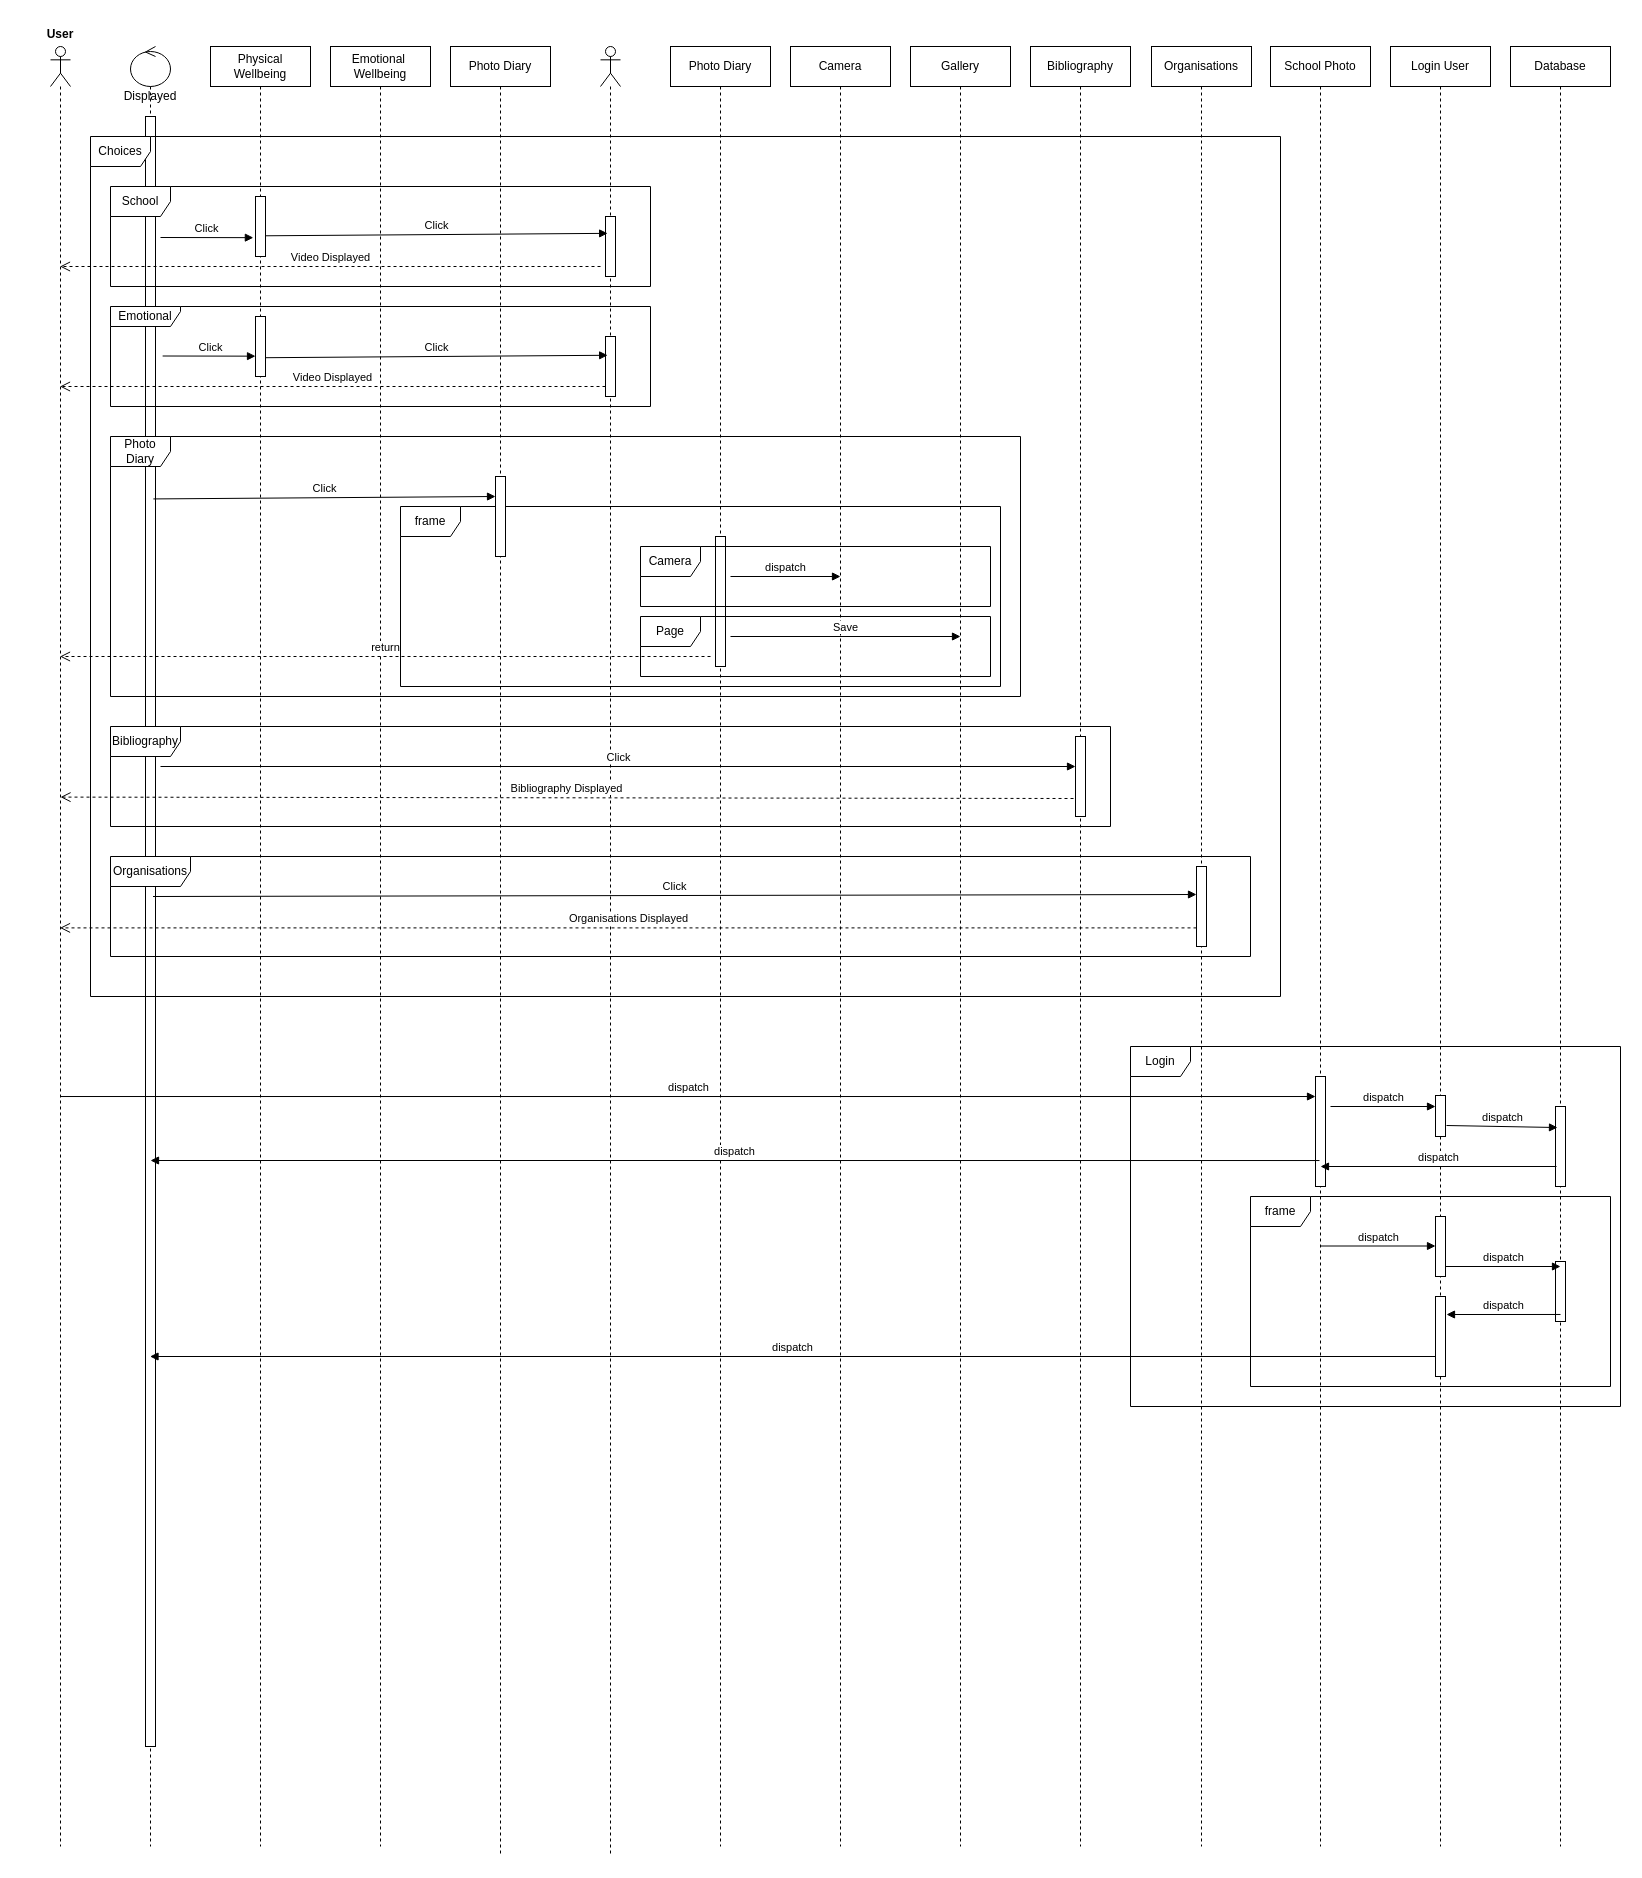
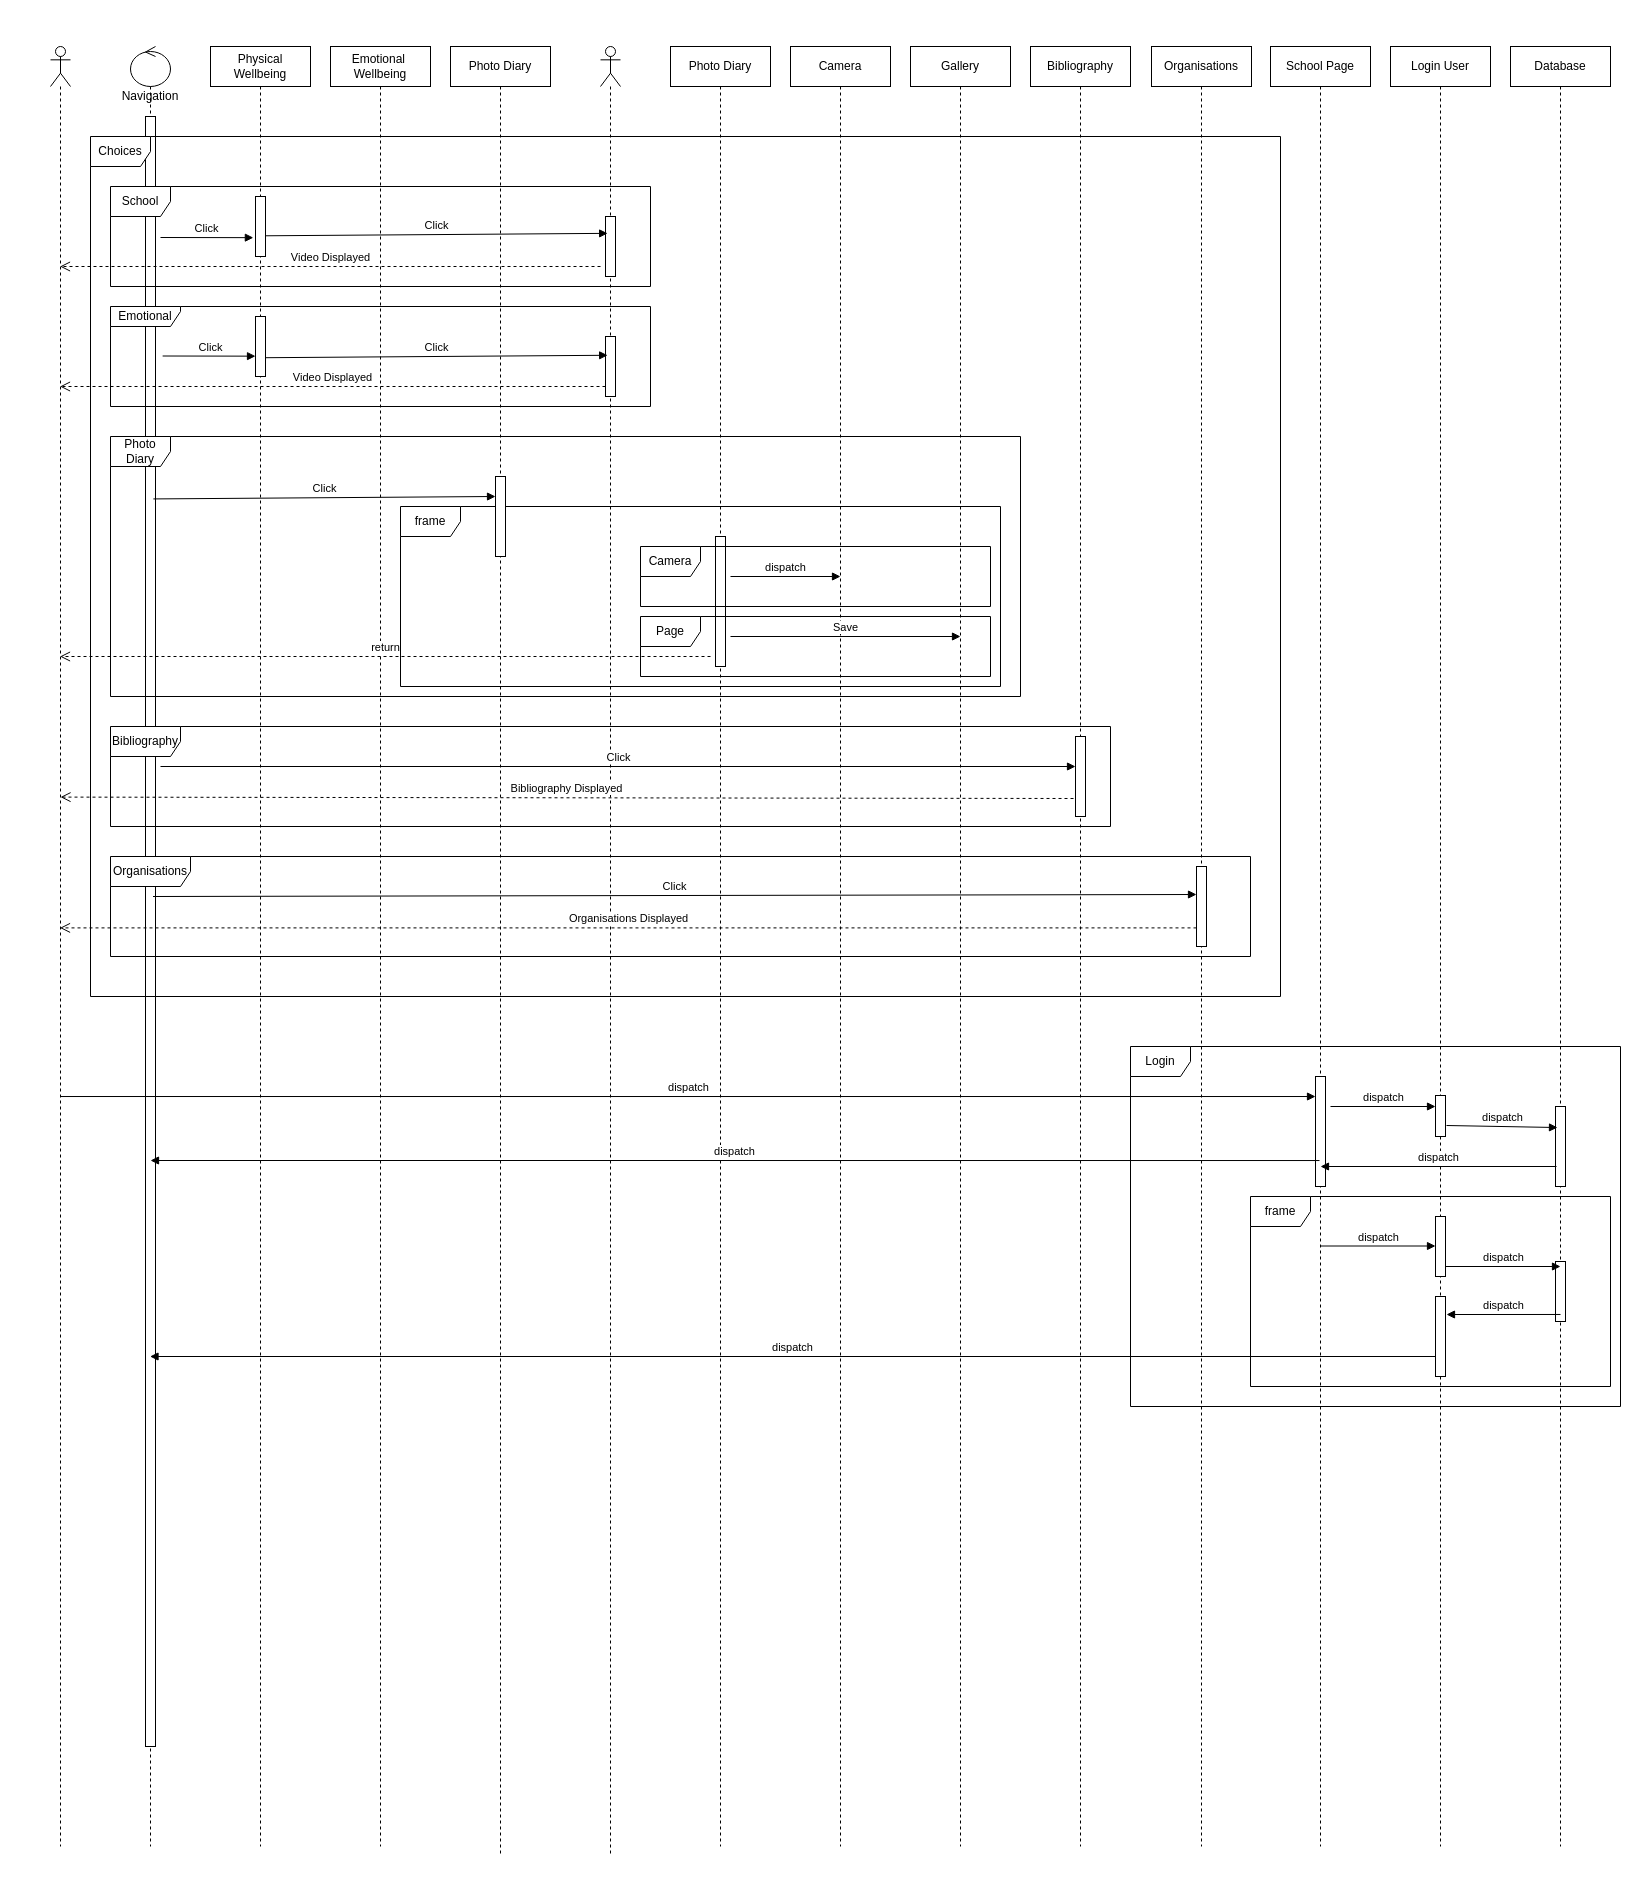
(61, 34) -> none
(1321, 67) -> (1321, 67)
(151, 104) -> (151, 104)
